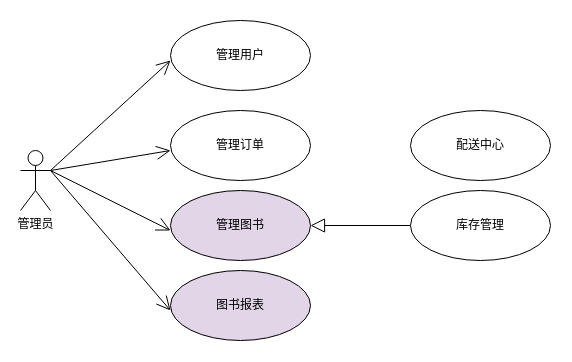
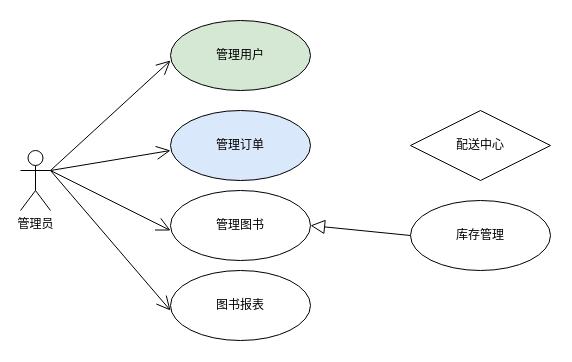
(241, 56) -> (241, 56)
(241, 146) -> (241, 146)
(481, 146) -> (481, 146)
(241, 226) -> (241, 226)
(481, 226) -> (481, 236)
(241, 306) -> (241, 306)
